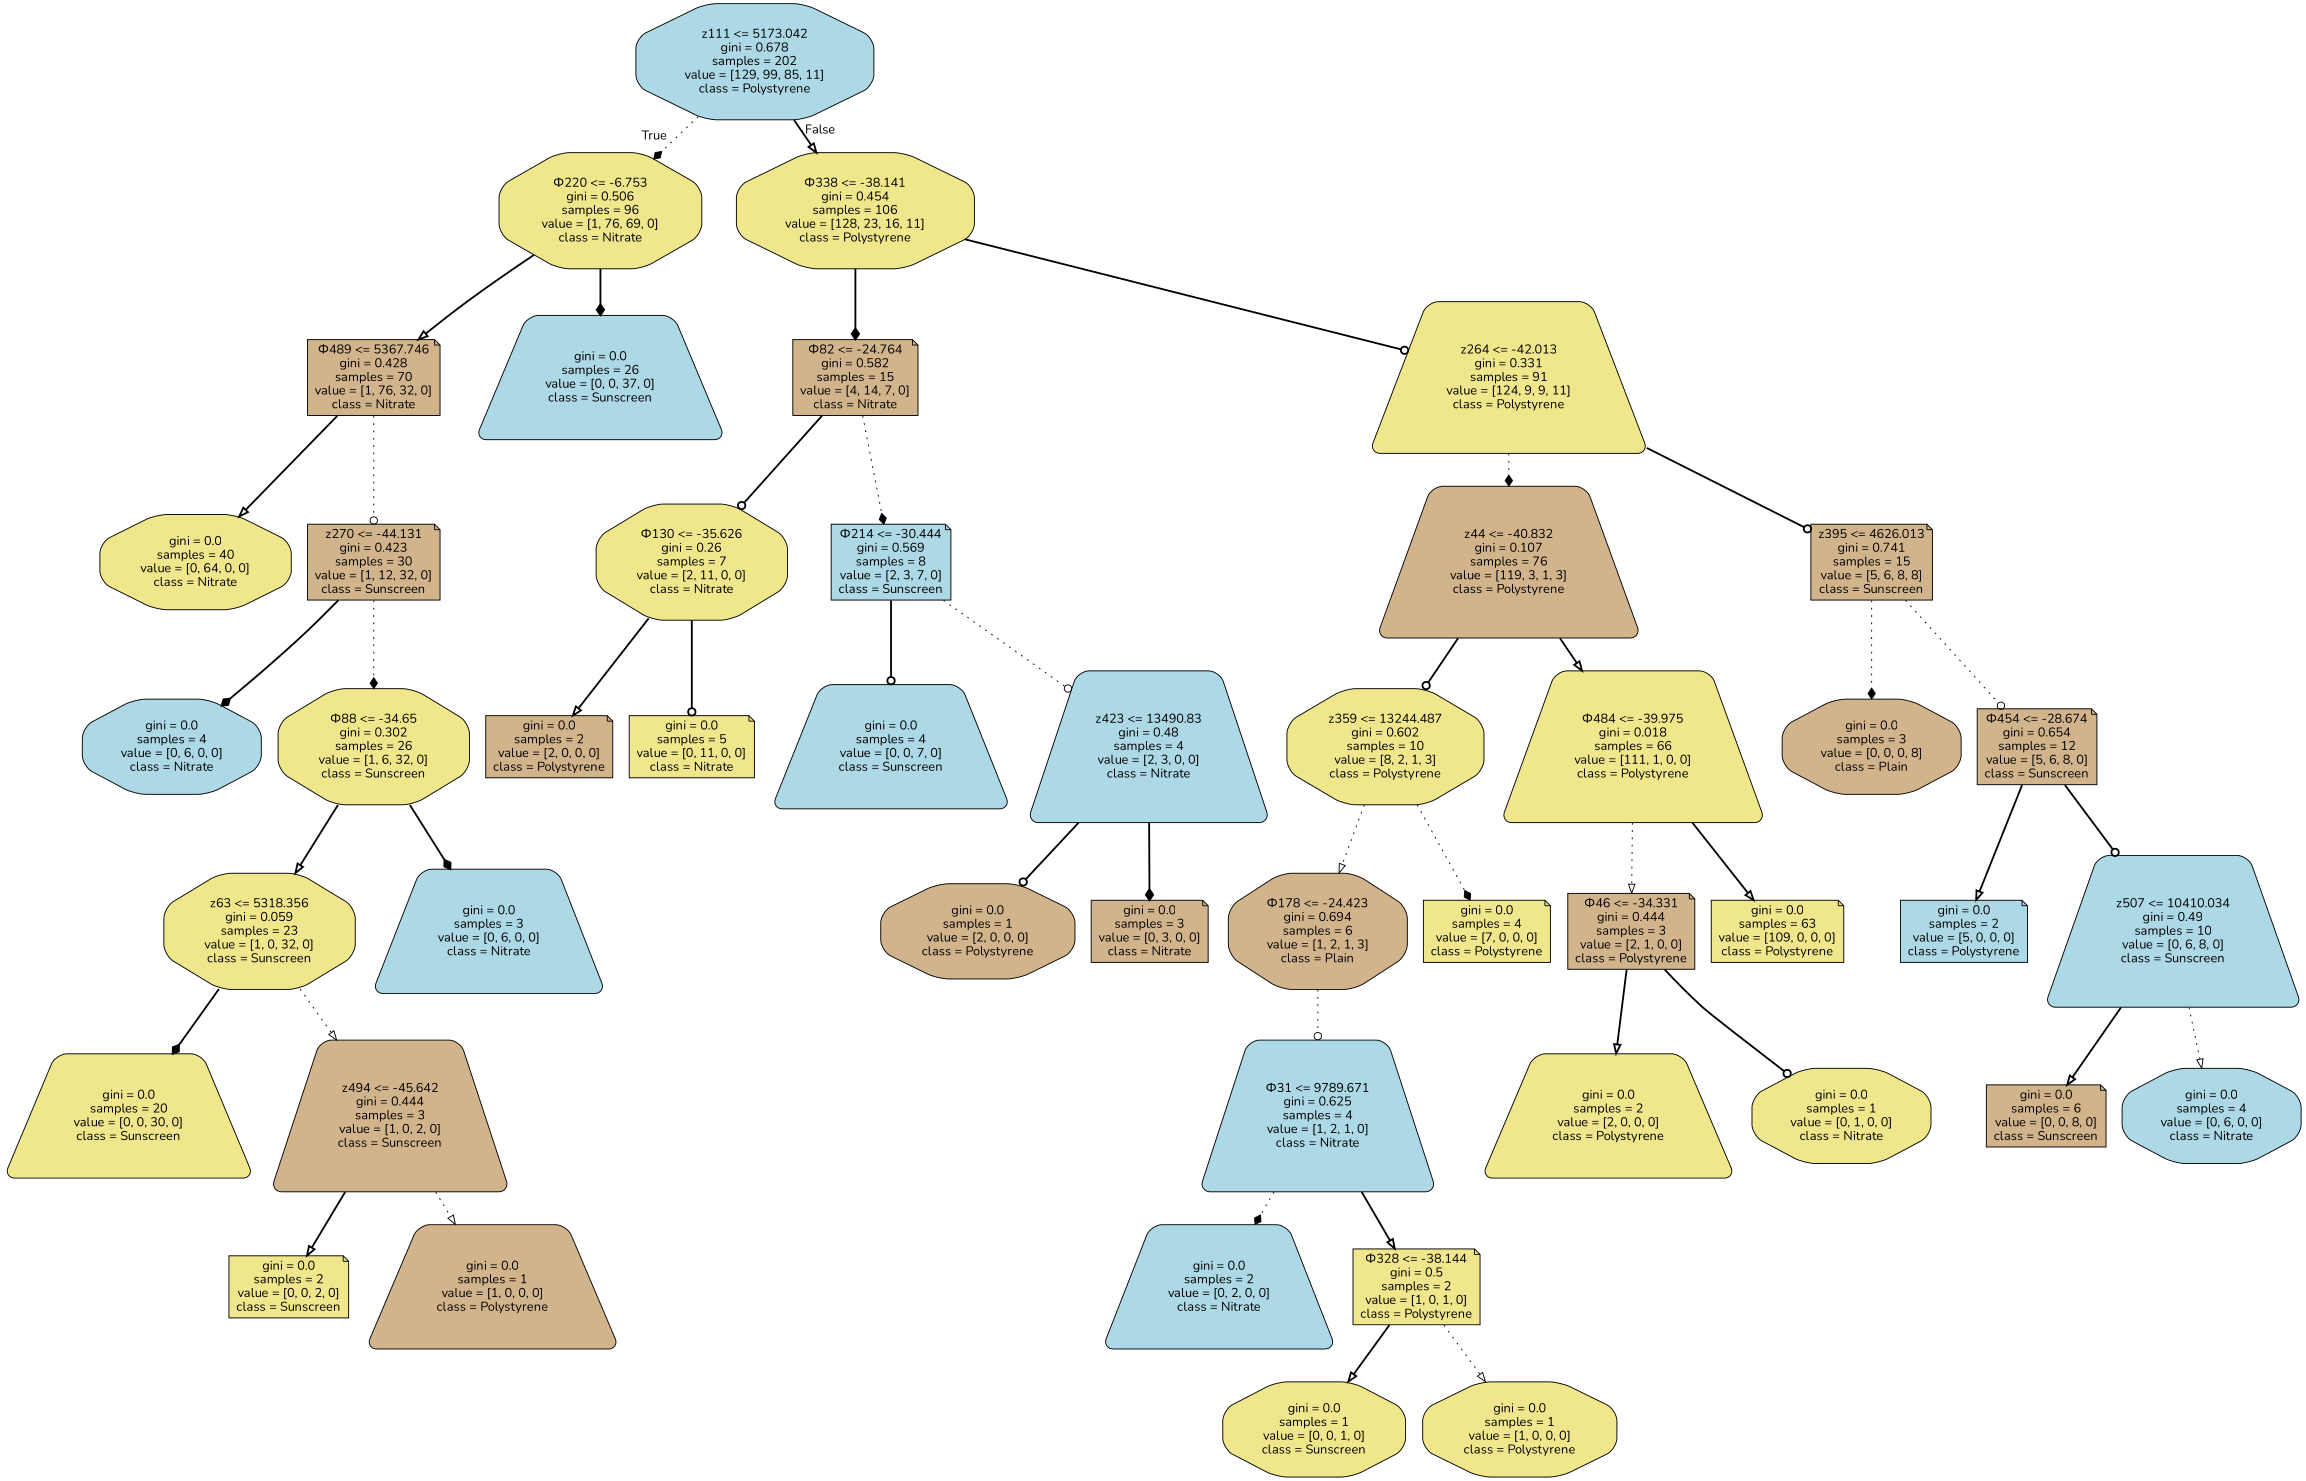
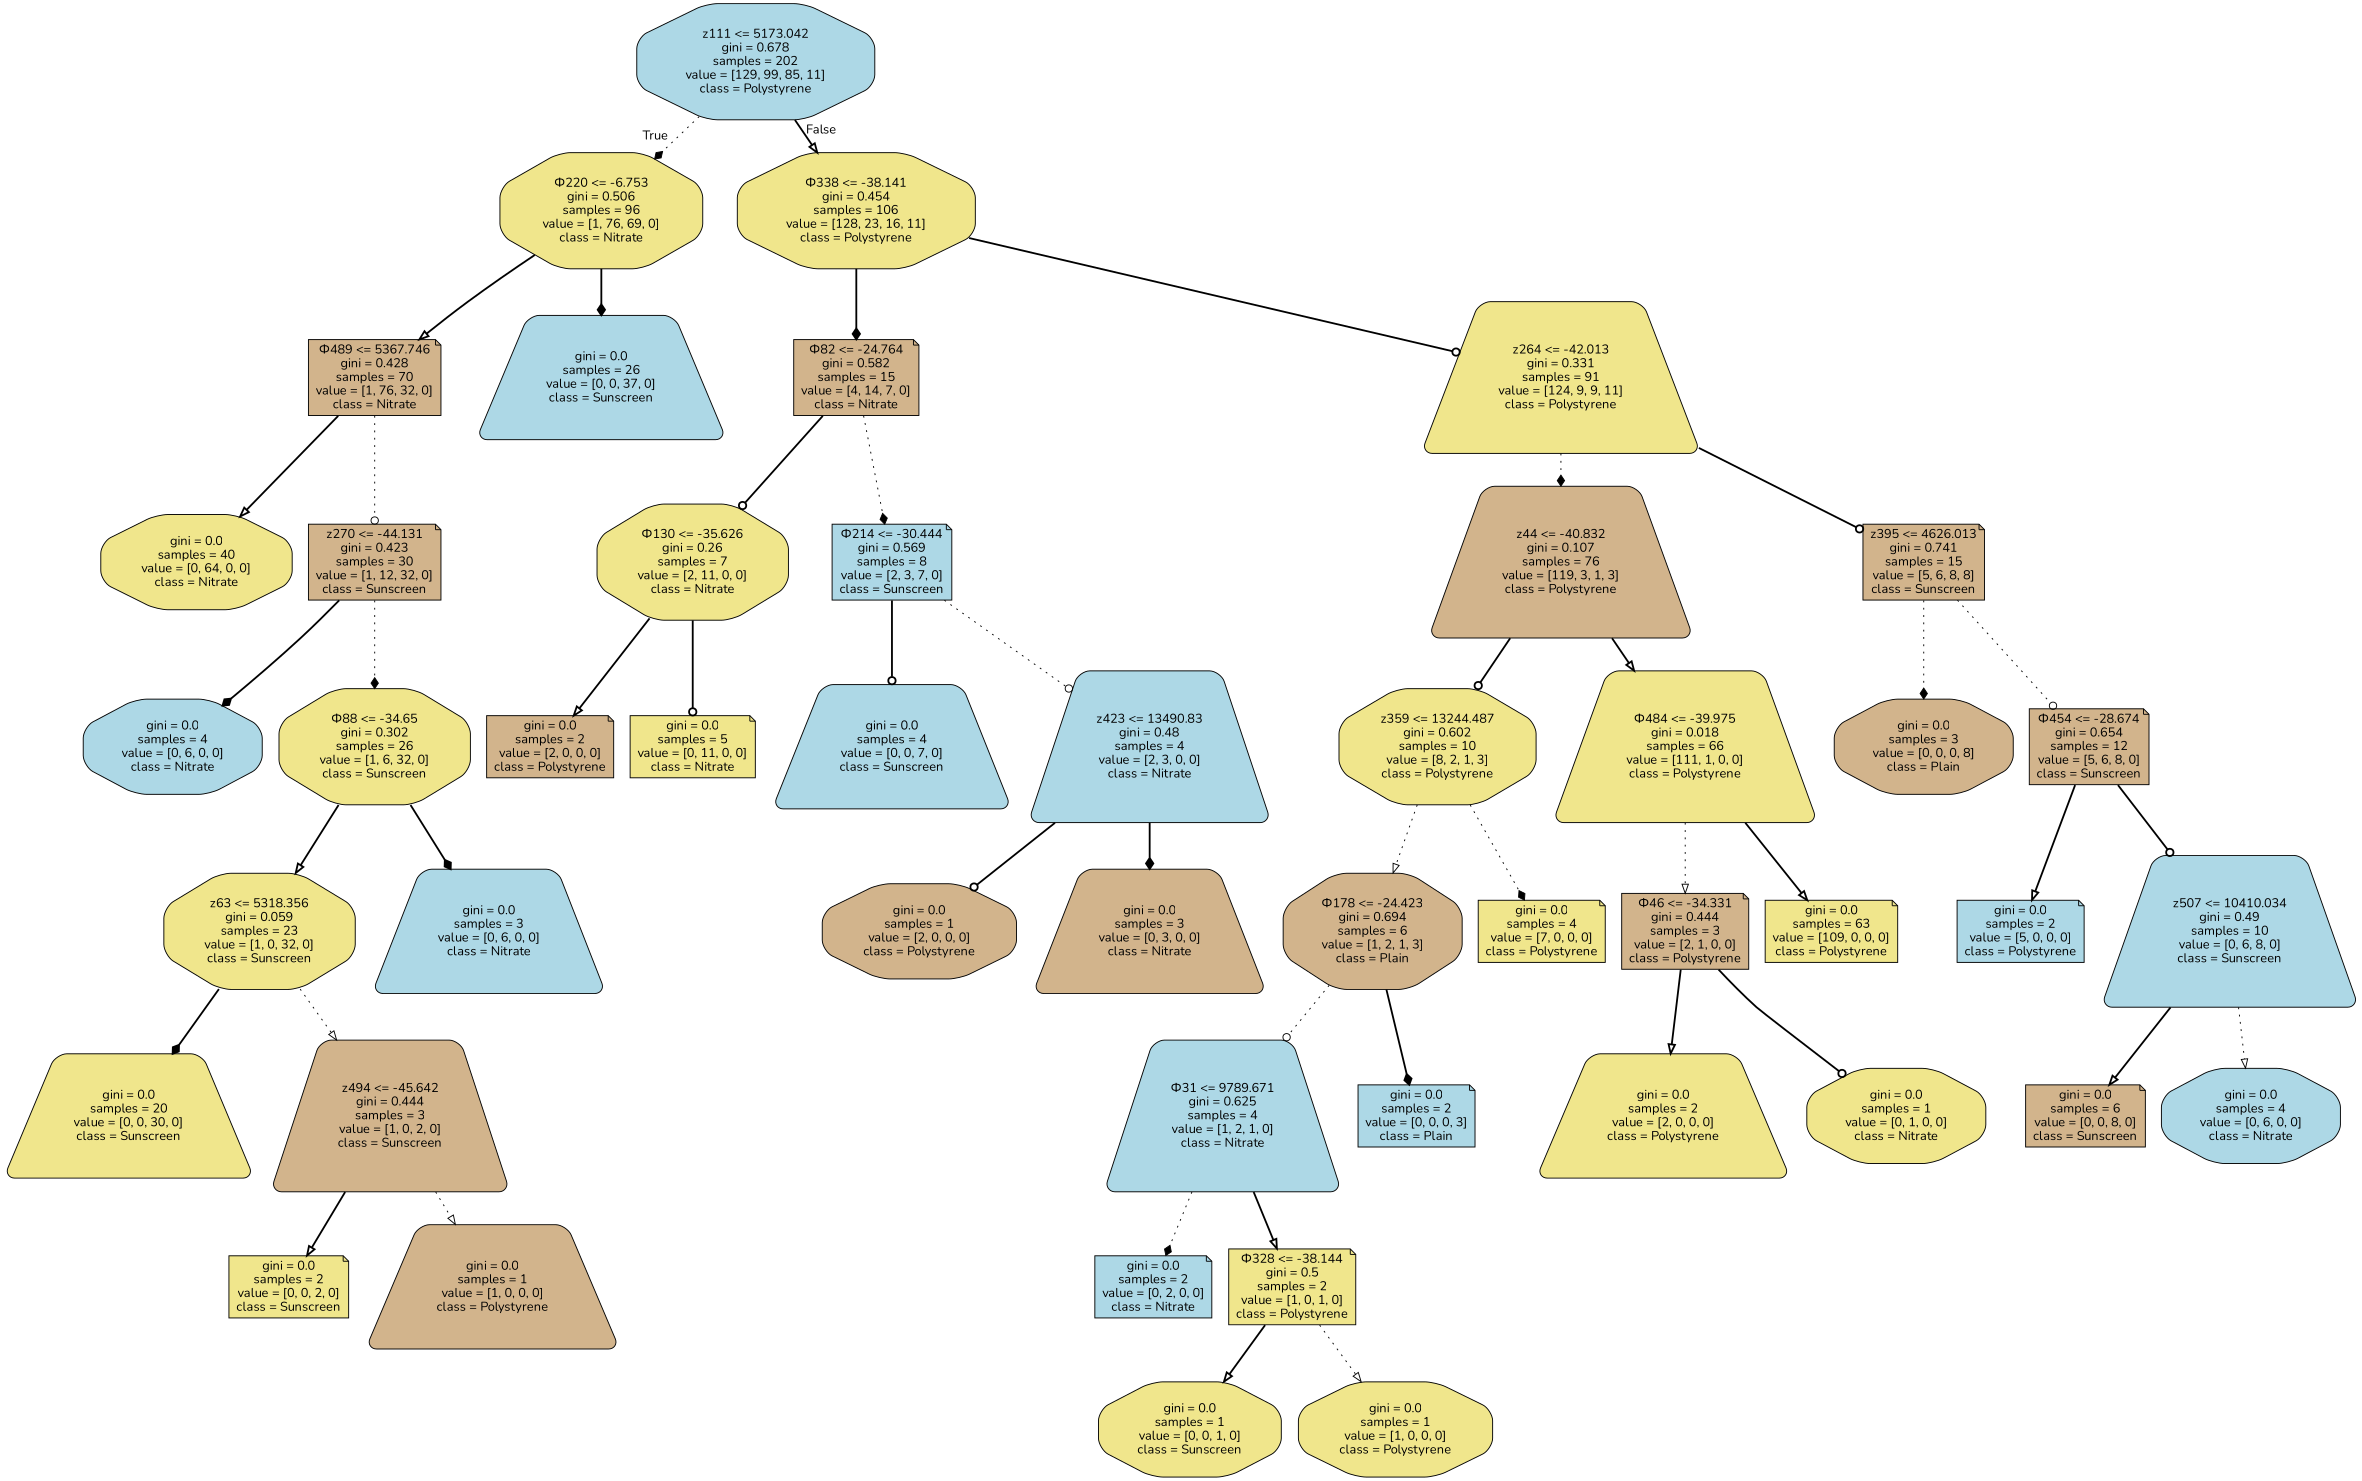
(1150, 931) -> (1150, 931)
none -> (1417, 1116)
(1219, 1287) -> (1153, 1287)
